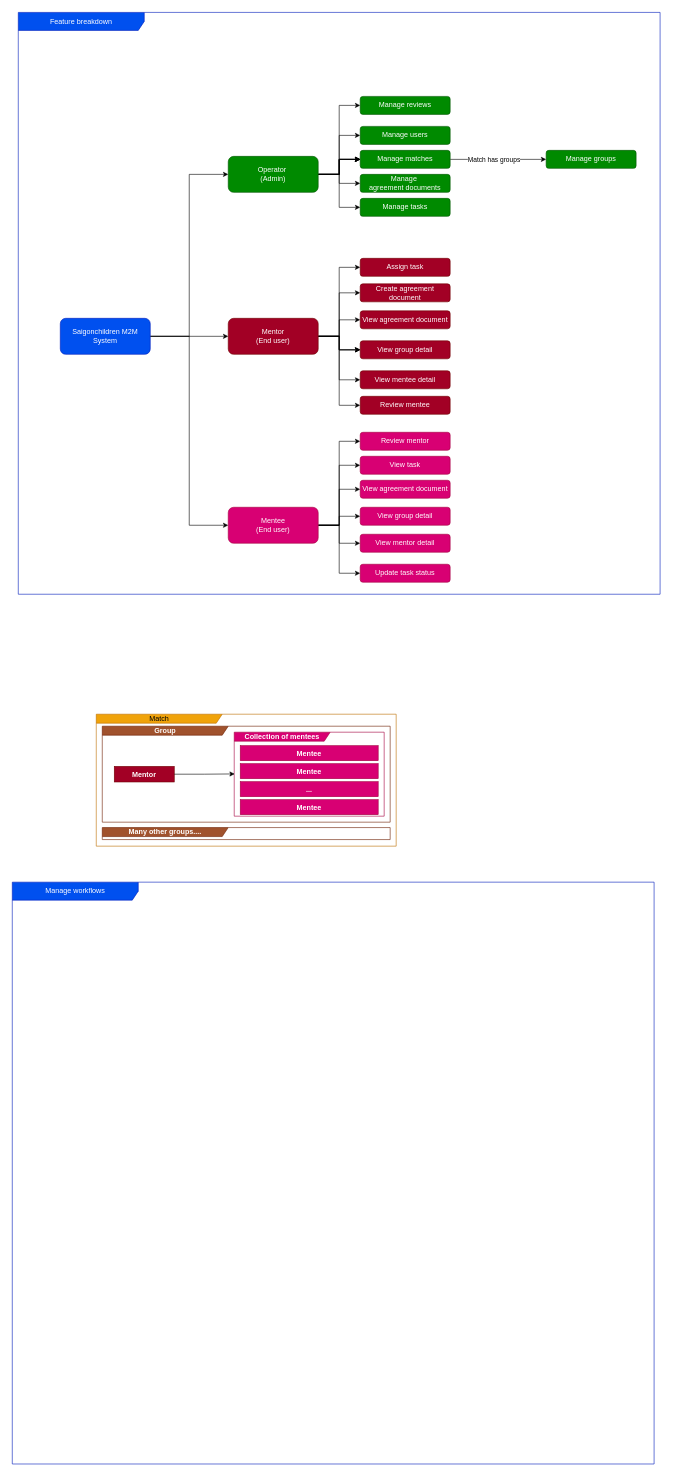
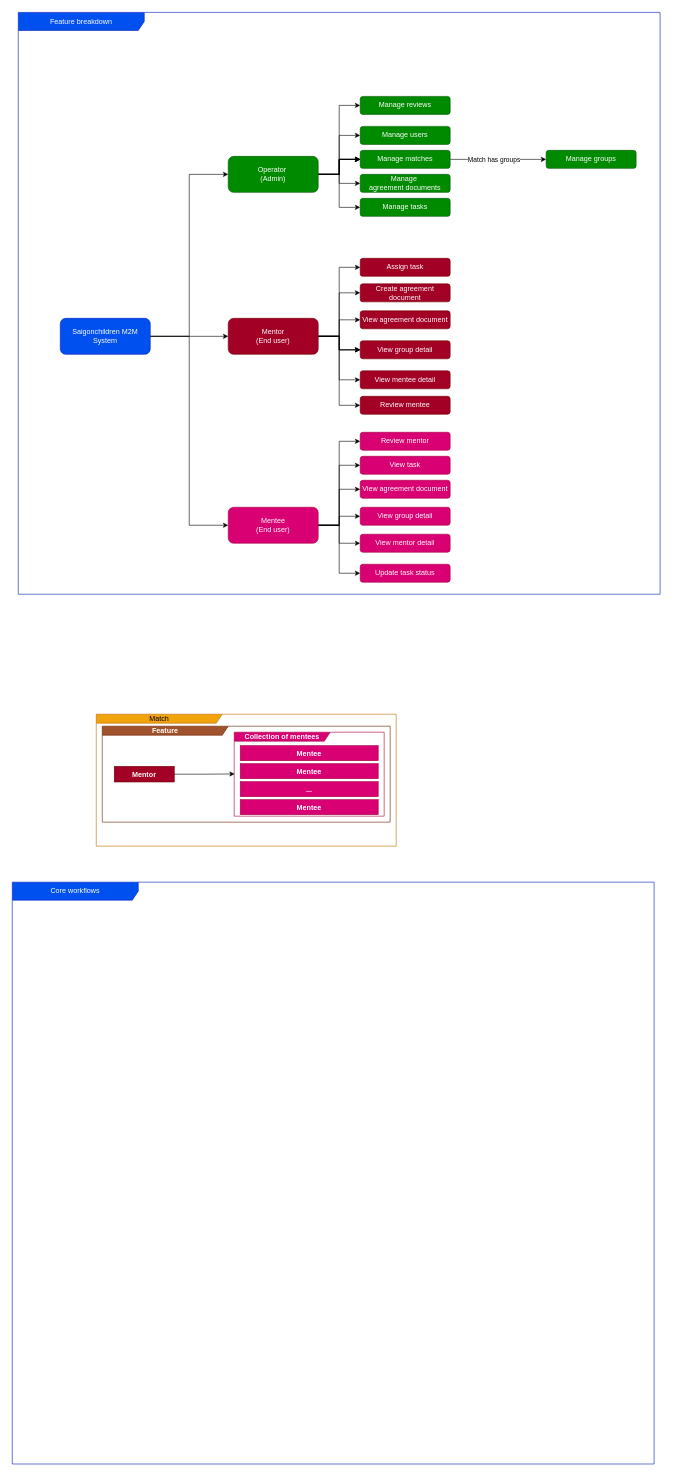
(165, 731) -> (165, 731)
(246, 834) -> none
(75, 891) -> (75, 891)
